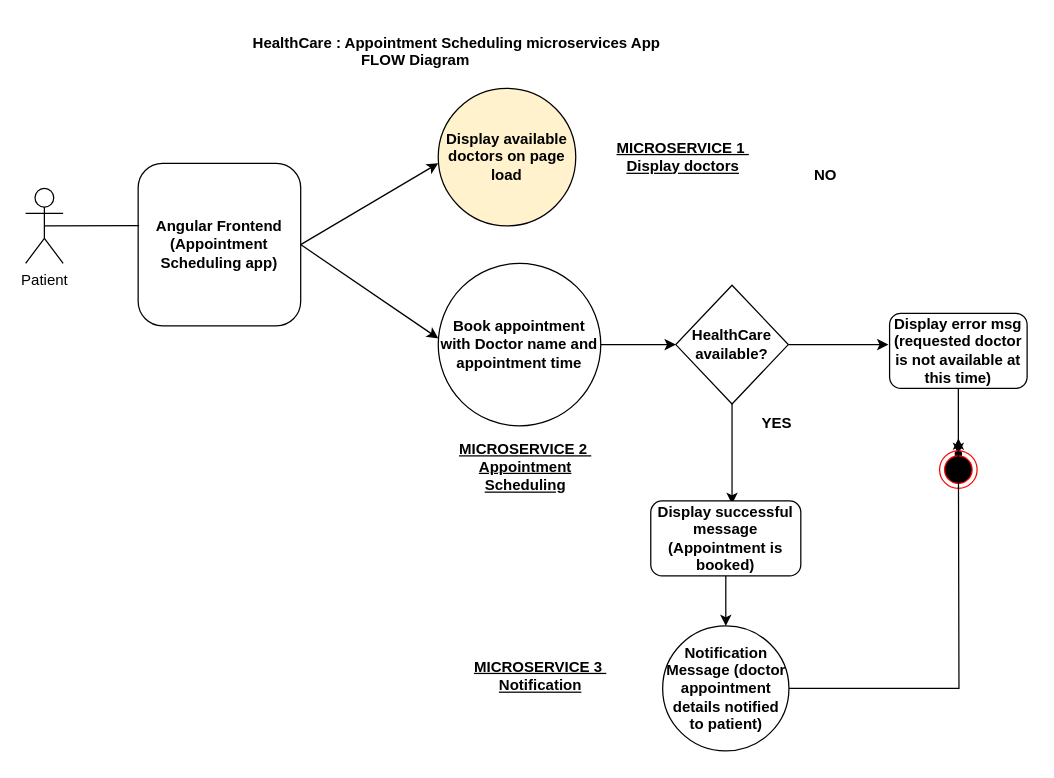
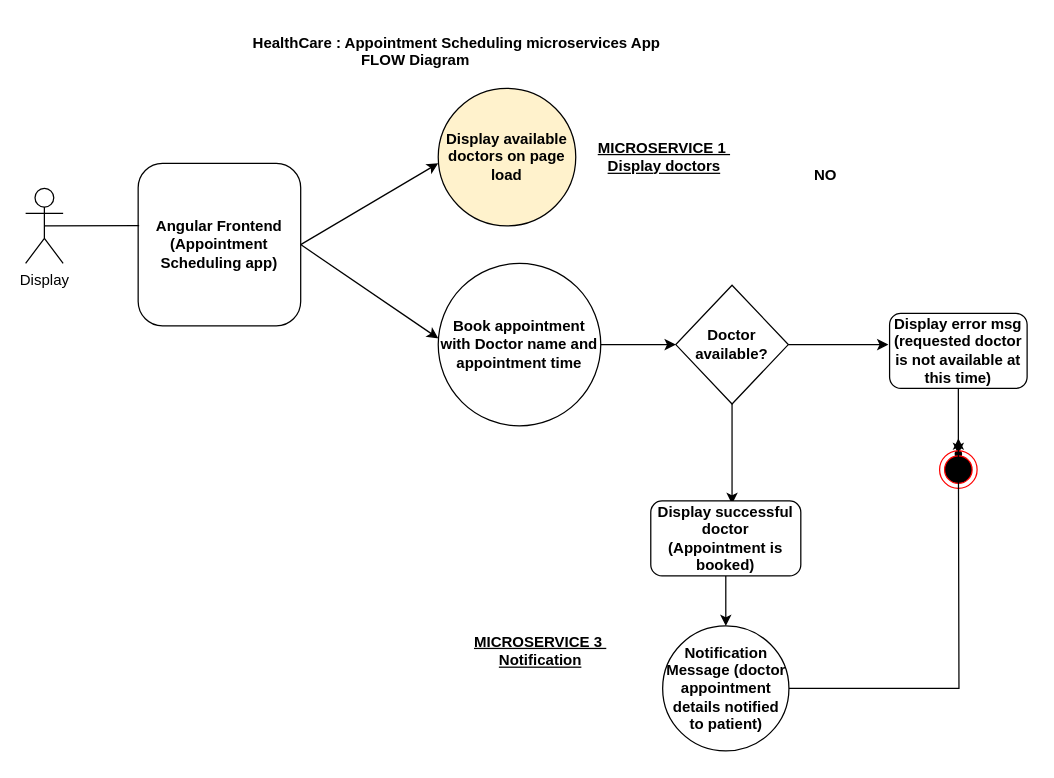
(682, 157) -> (663, 157)
(45, 281) -> (45, 281)
(732, 344) -> (732, 344)
(777, 423) -> none
(525, 466) -> none
(726, 538) -> (726, 538)
(540, 676) -> (540, 651)
